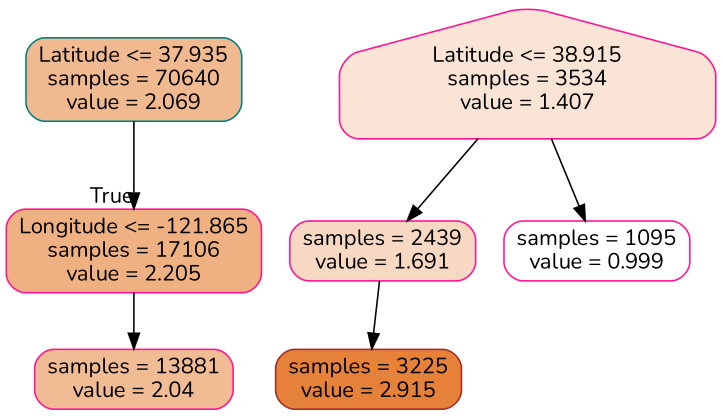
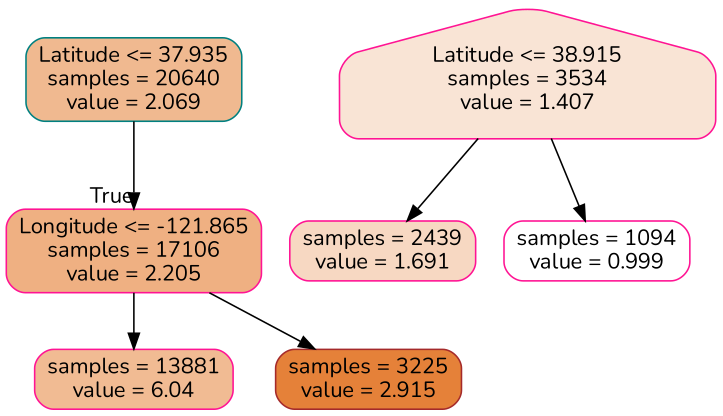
(134, 80) -> (134, 80)
(597, 251) -> (597, 251)
(377, 307) -> (255, 317)
(134, 379) -> (134, 379)
